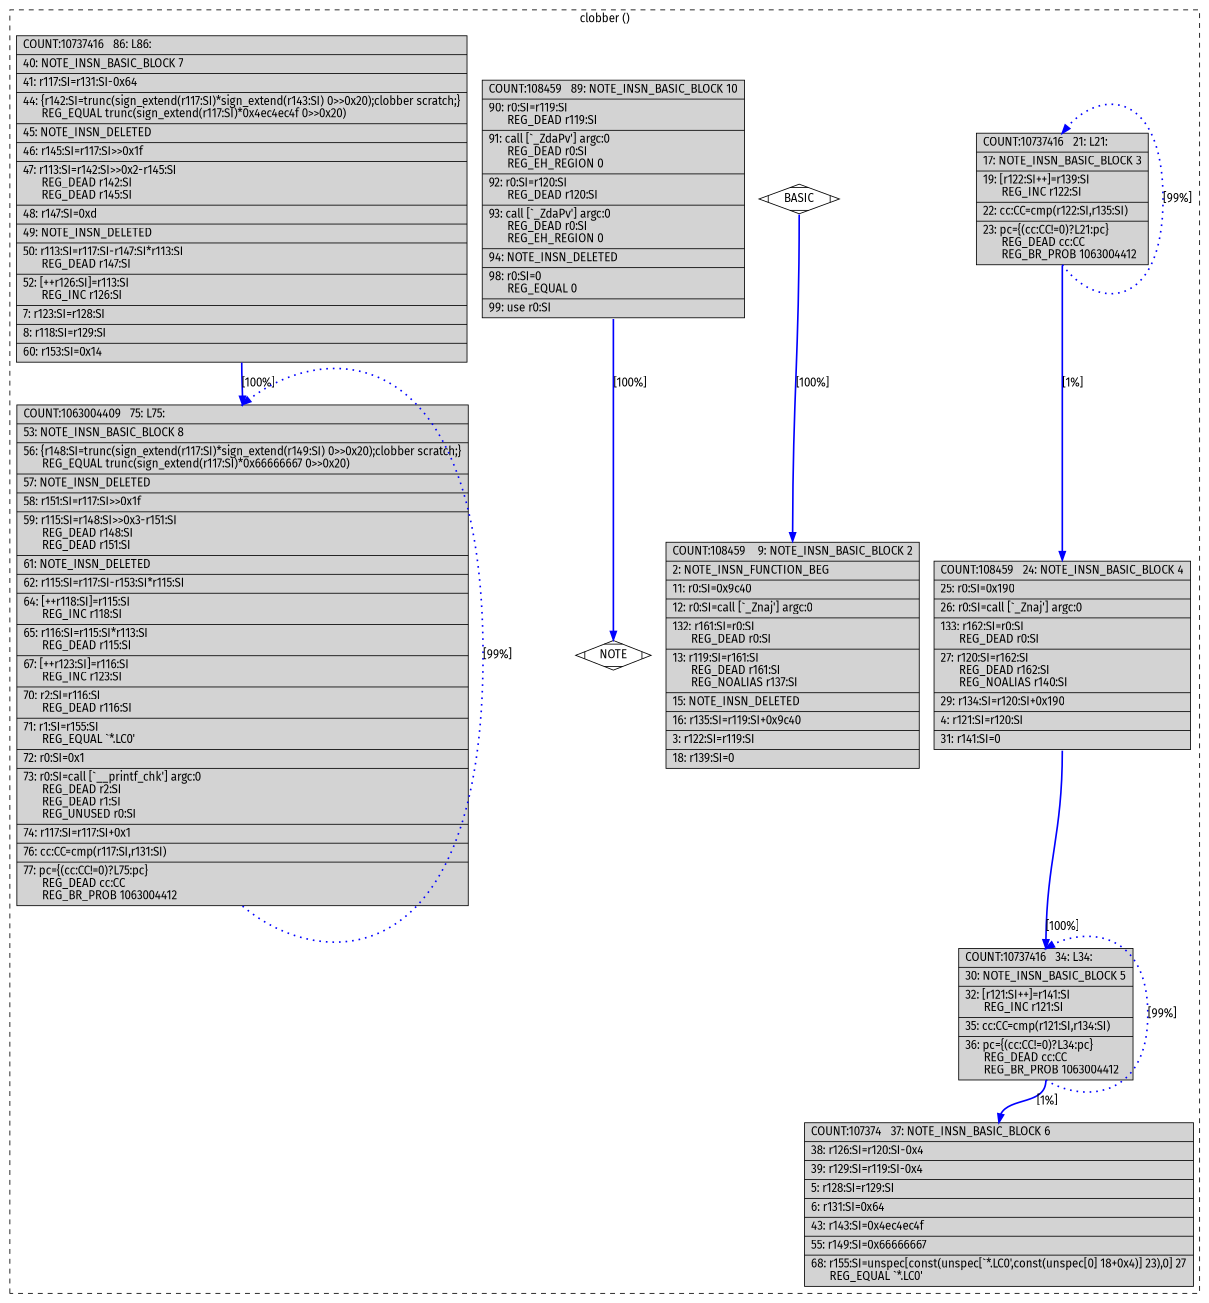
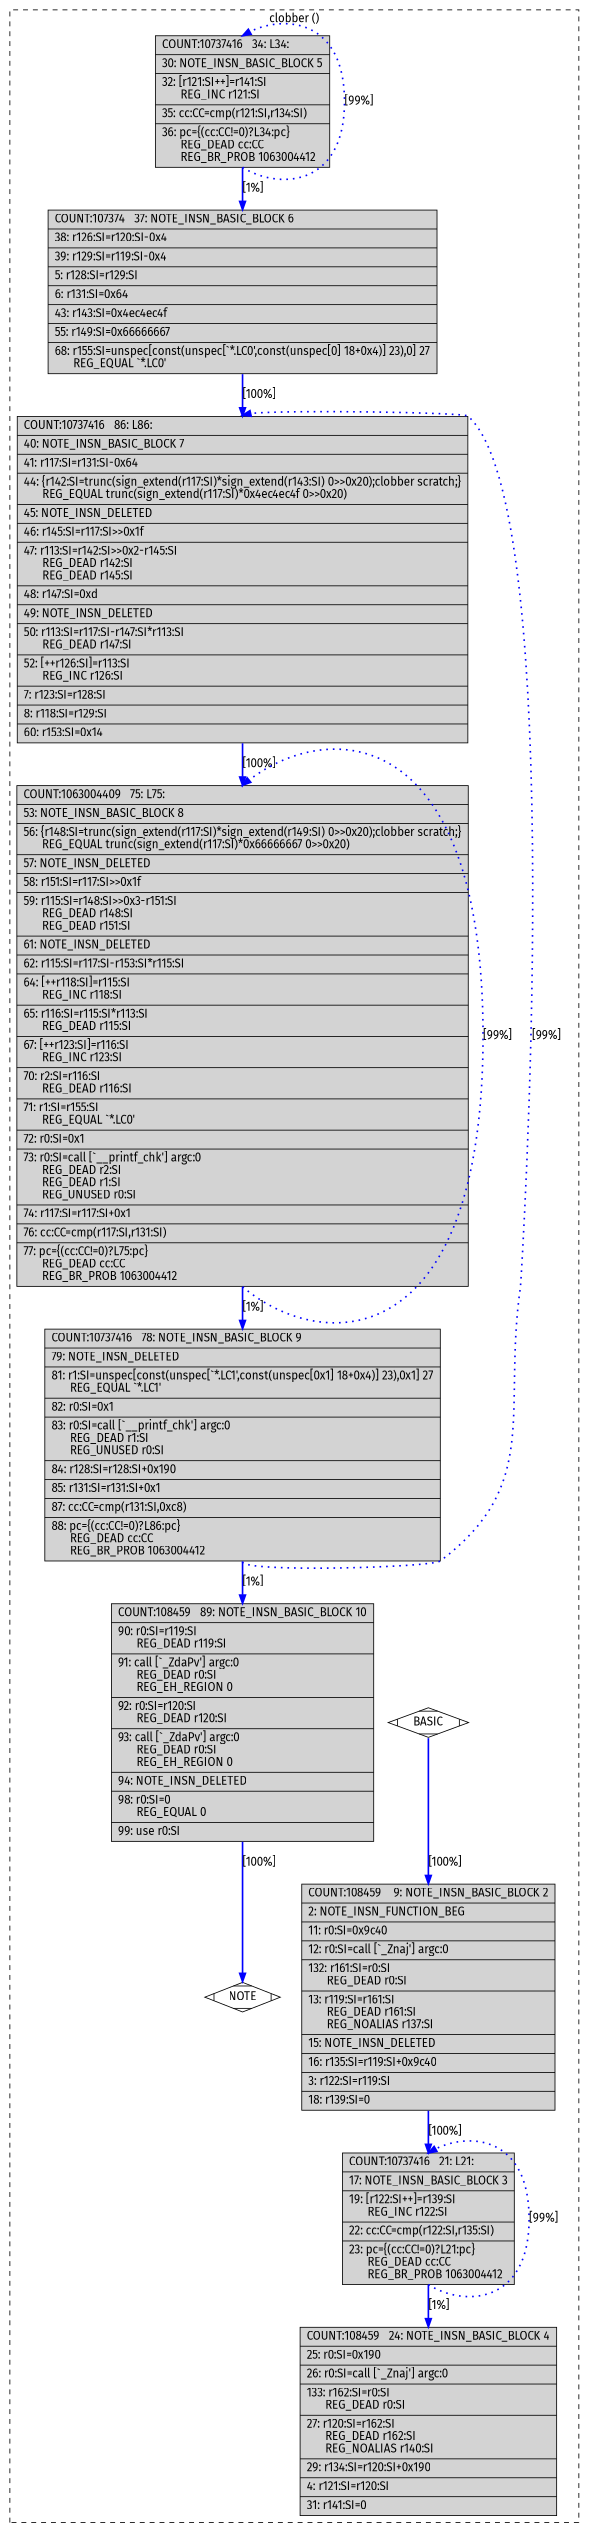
none -> (243, 391)
(1055, 845) -> none
none -> (243, 1445)
none -> (428, 2127)
